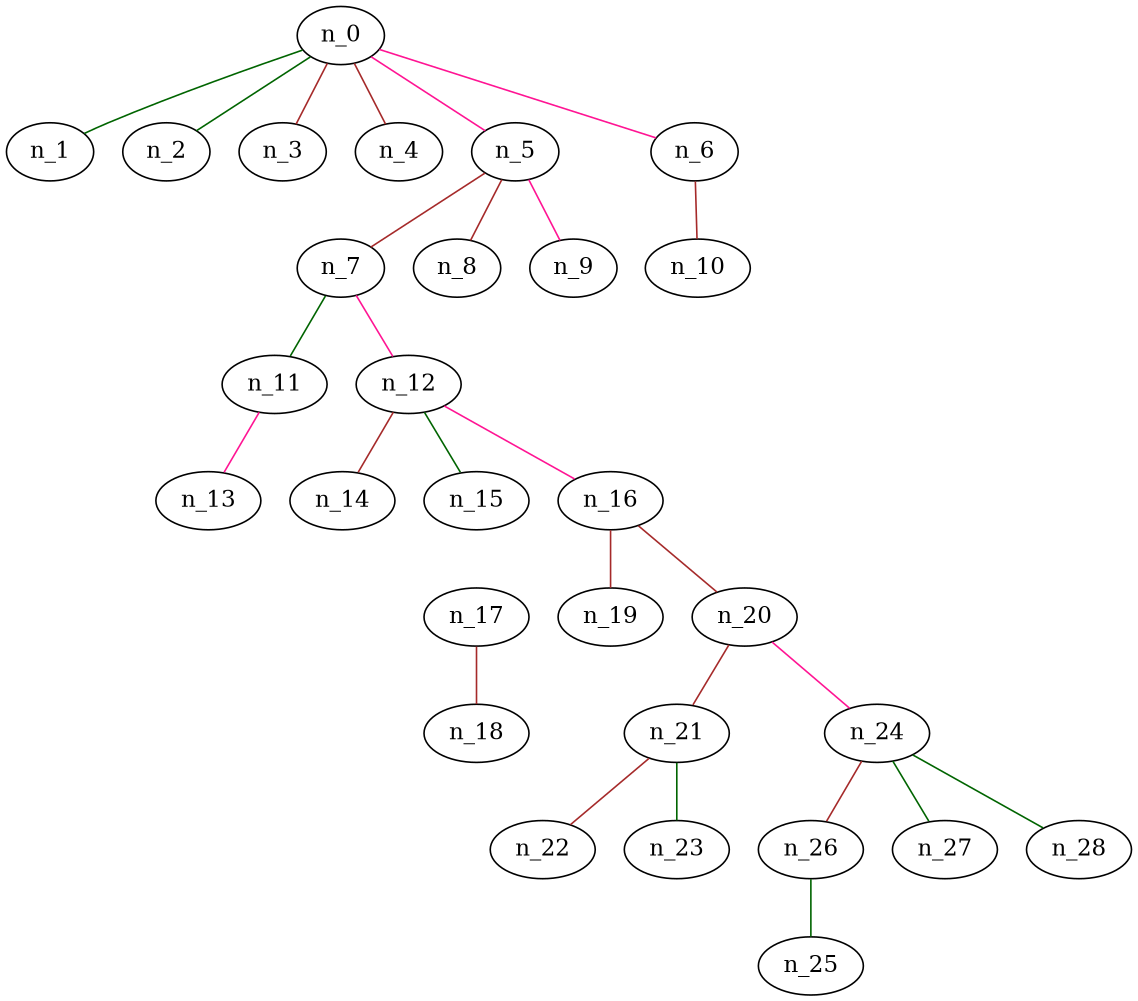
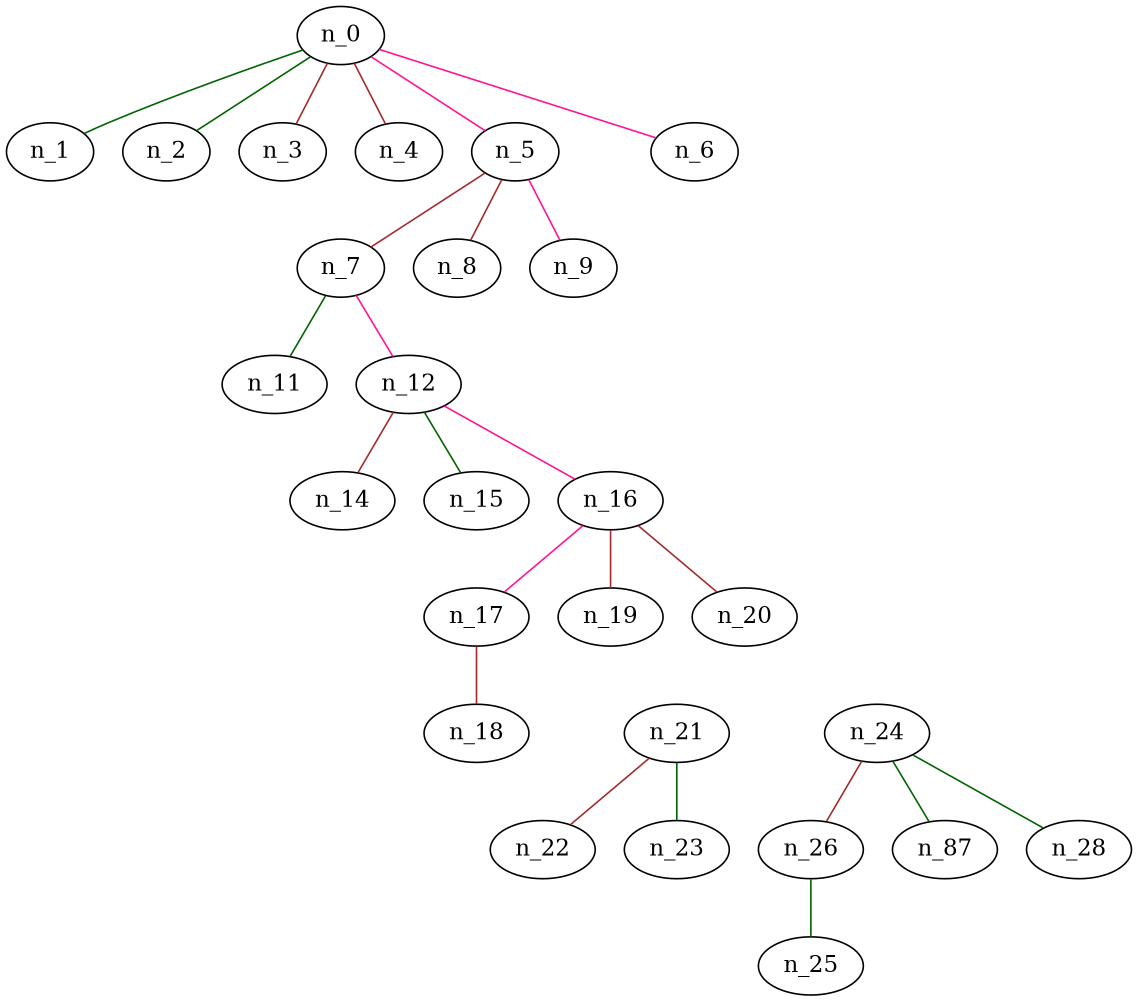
(698, 268) -> none
(208, 501) -> none
none -> (544, 559)
(711, 675) -> none
(811, 675) -> none
(945, 850) -> (945, 850)
